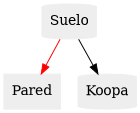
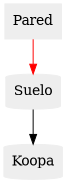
(53, 52) -> (33, 52)
